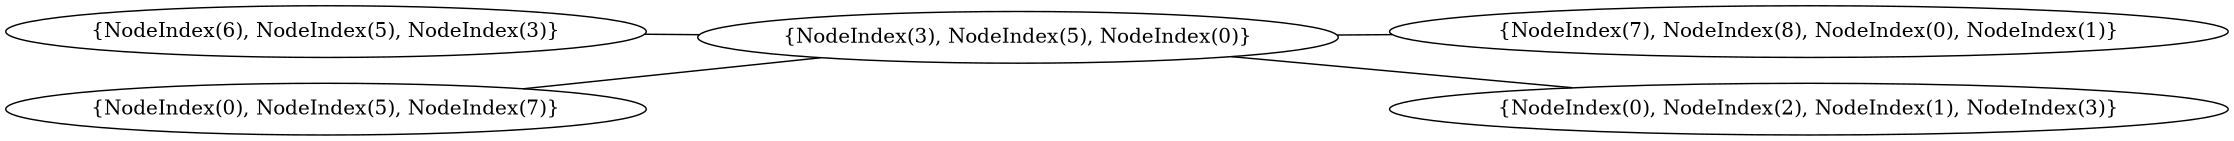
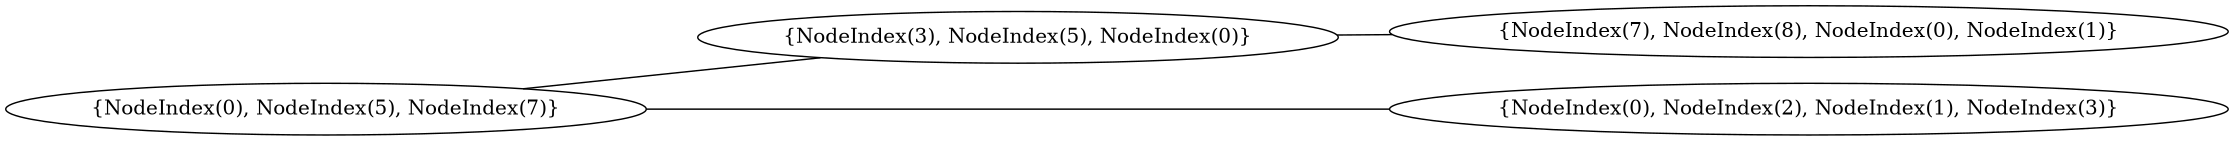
(326, 32) -> none
(1402, 72) -> (1018, 109)
